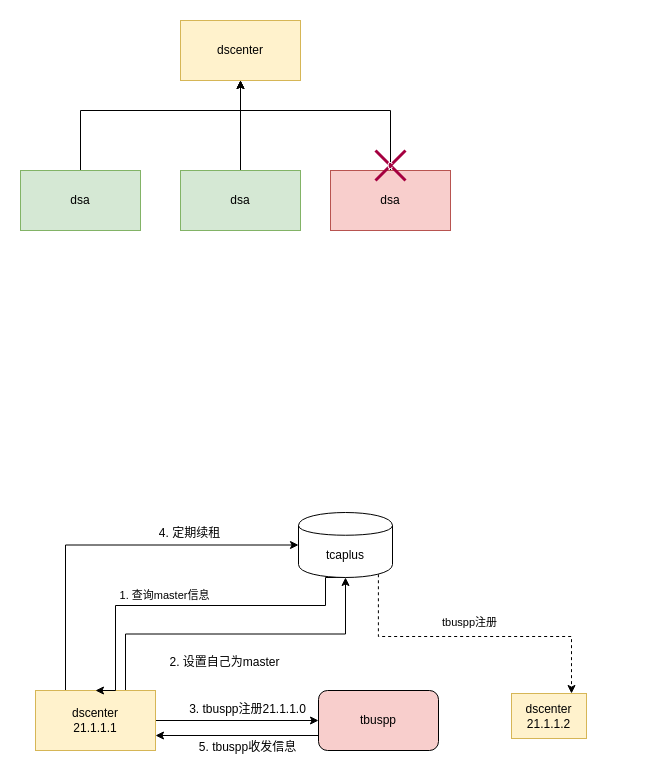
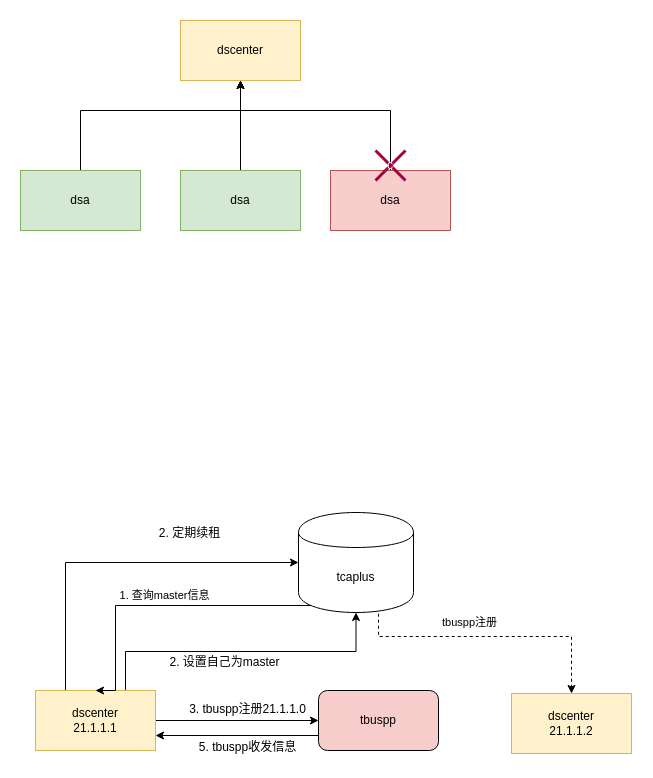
(190, 534) -> (190, 534)
(346, 545) -> (356, 563)
(549, 716) -> (572, 724)
